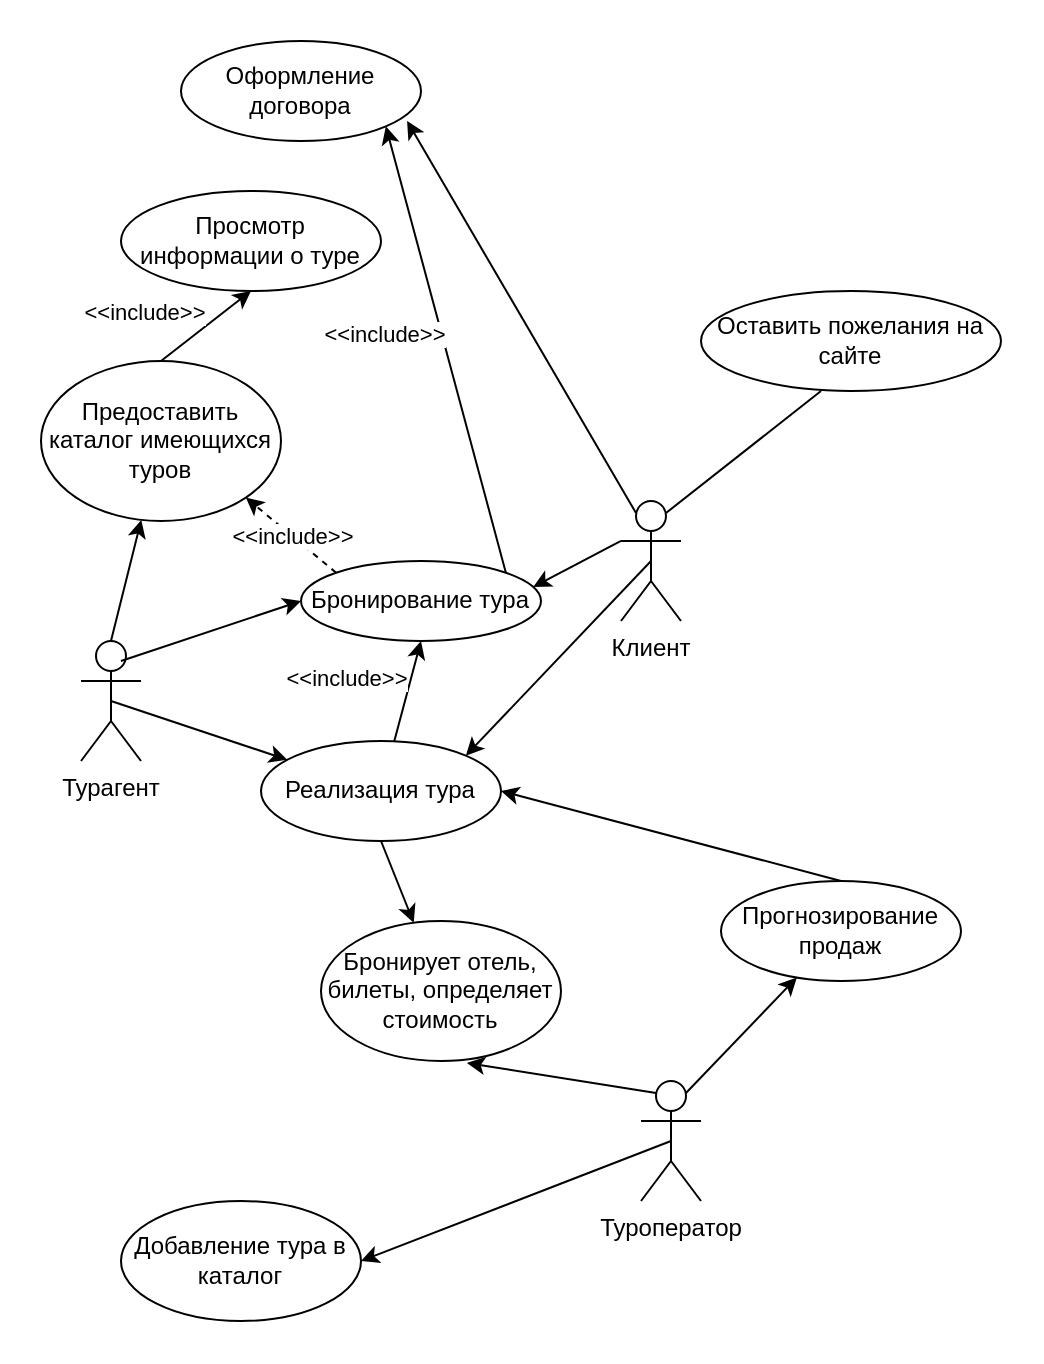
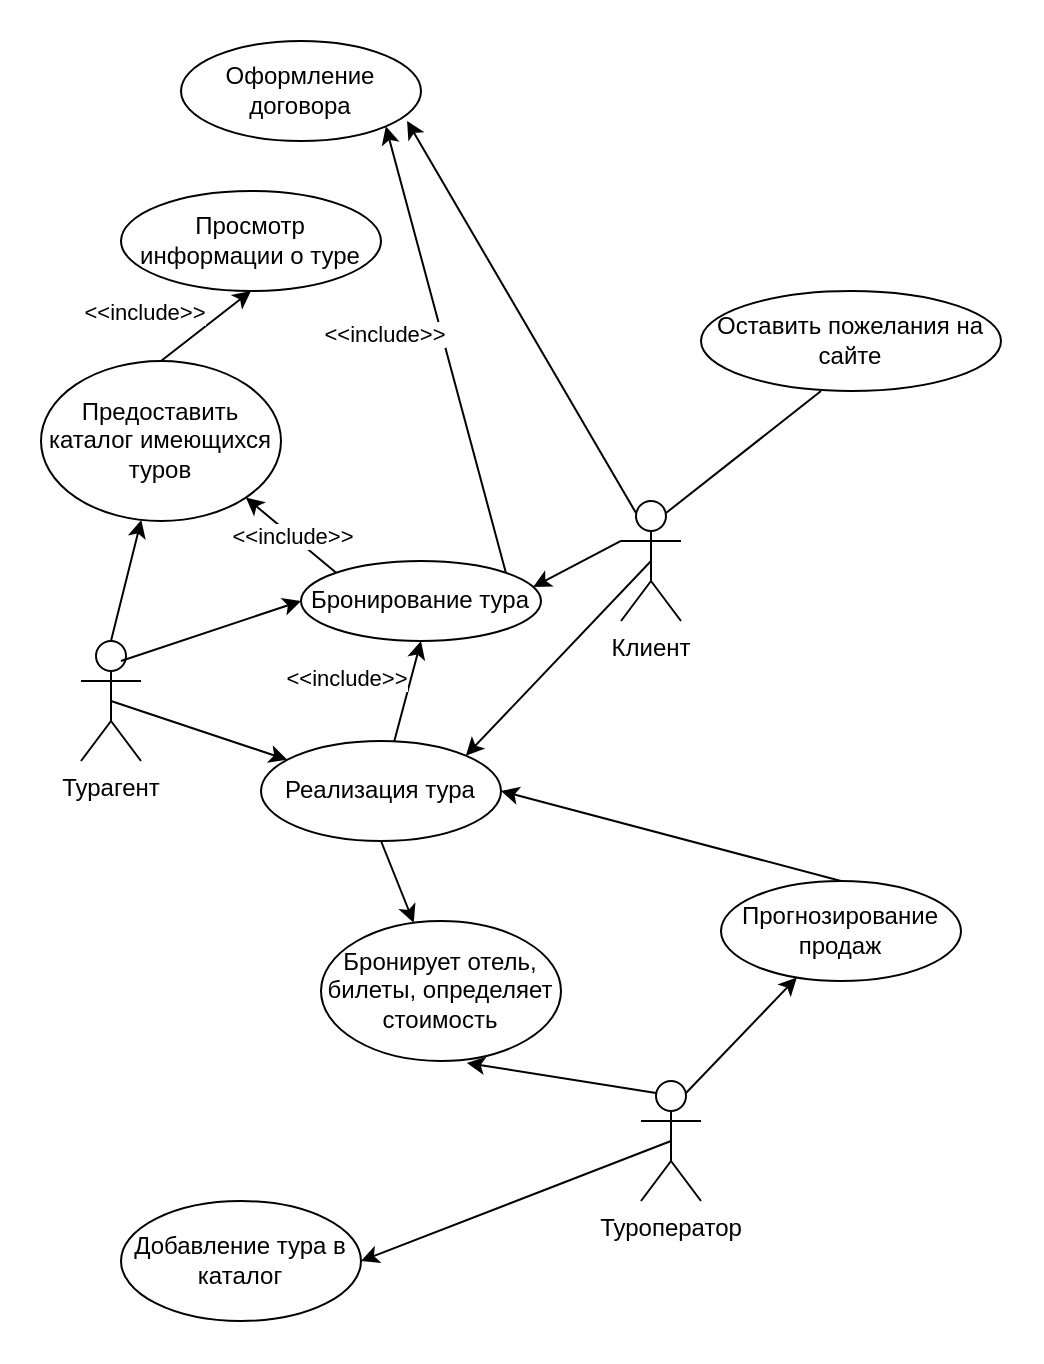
(320, 559) -> (320, 559)
